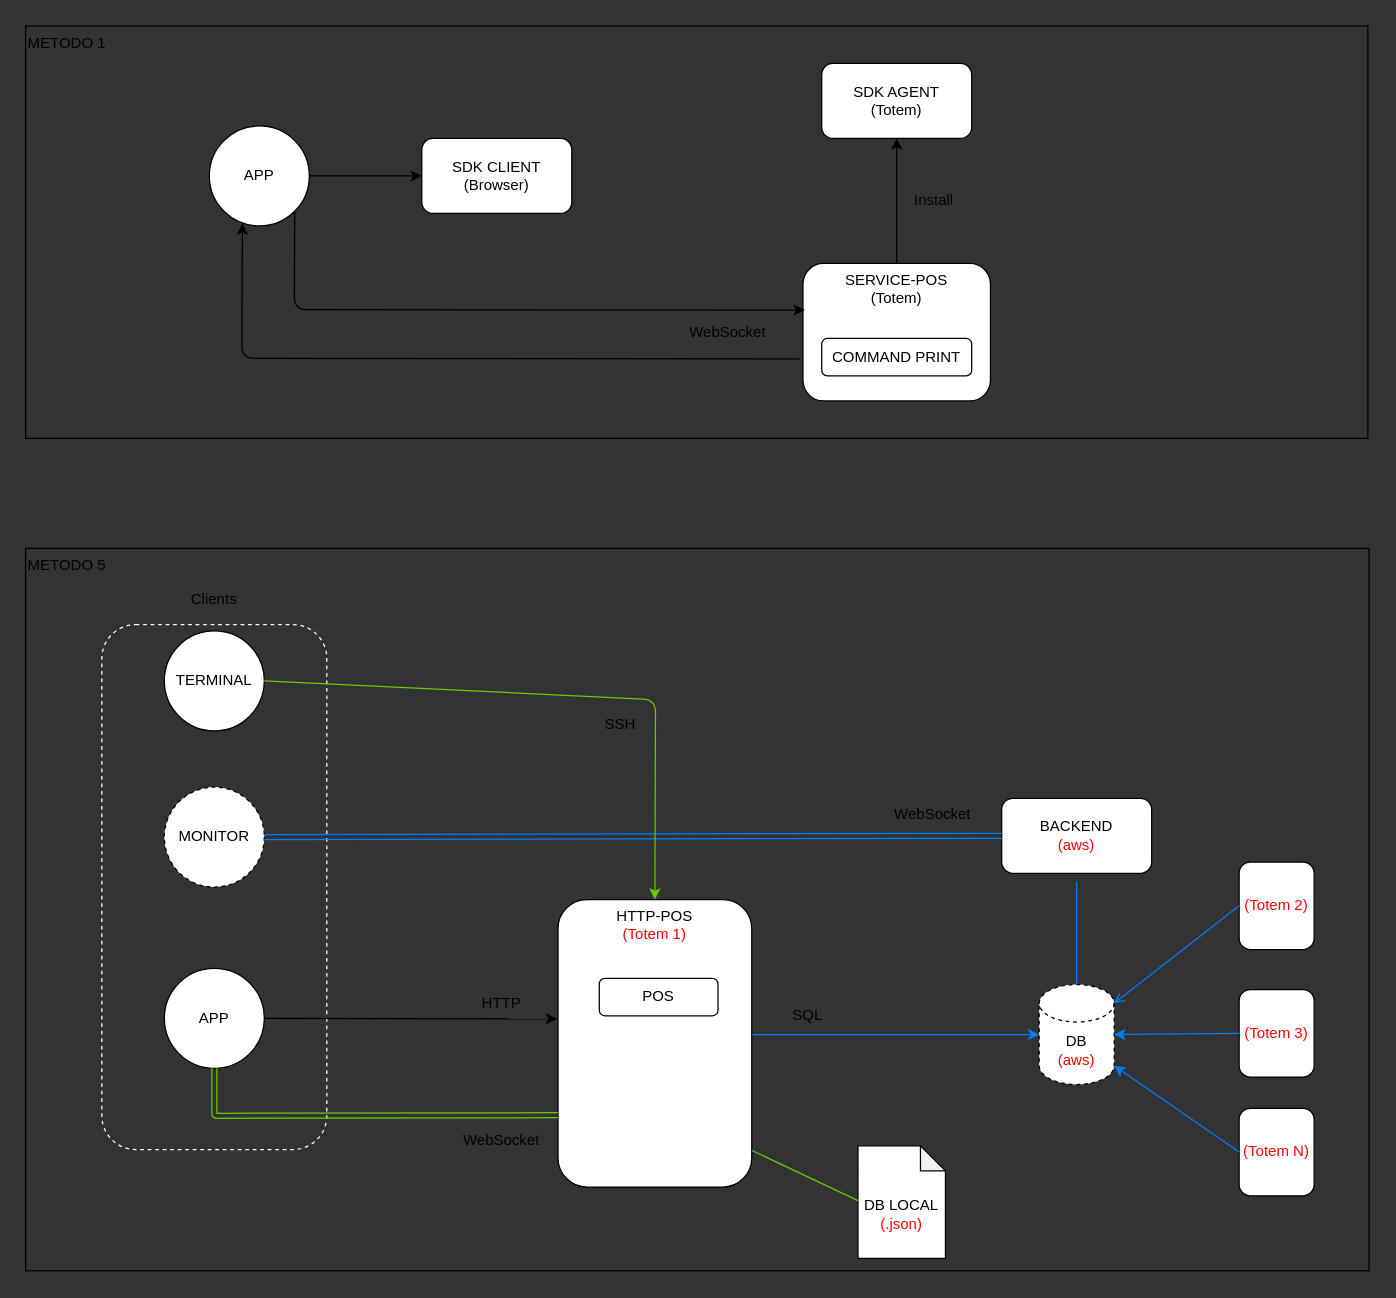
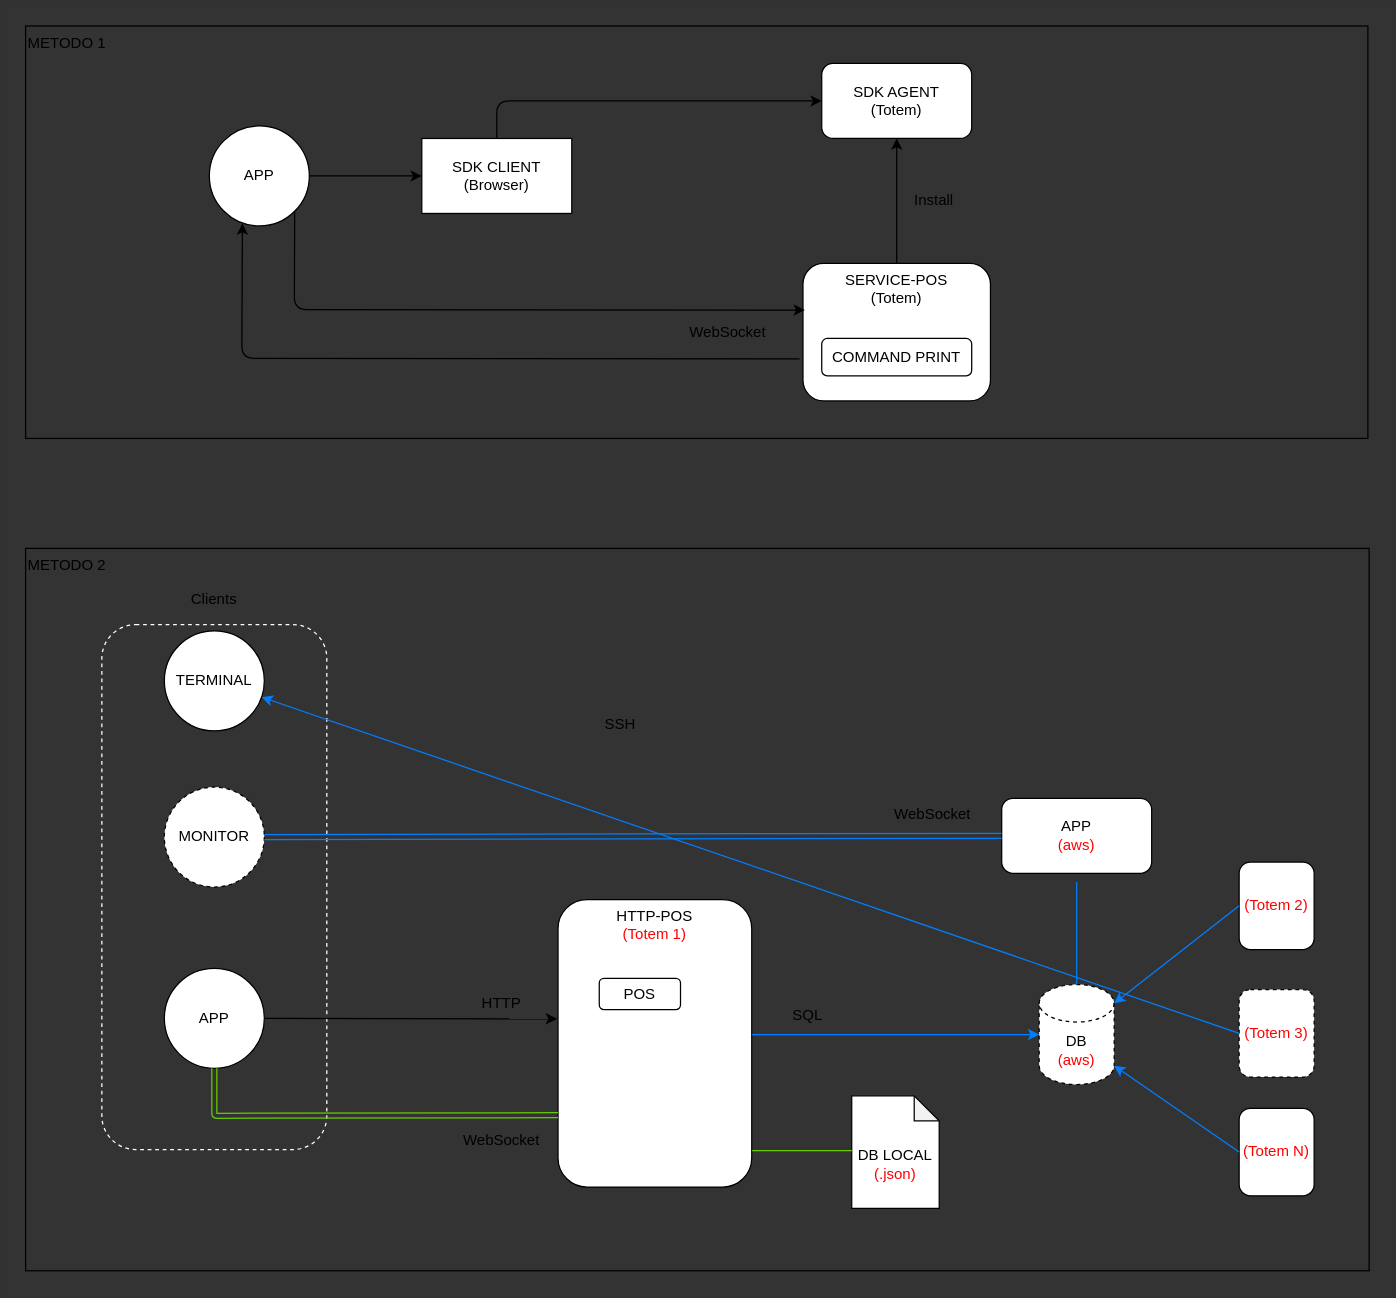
none -> (642, 101)
(497, 176) -> (497, 176)
(60, 566) -> (60, 566)
(551, 694) -> none
(1077, 836) -> (1077, 836)
(1123, 996) -> (1124, 996)
(659, 997) -> (640, 994)
(1277, 1033) -> (1277, 1033)
(1181, 1034) -> (960, 937)
(902, 1202) -> (896, 1152)
